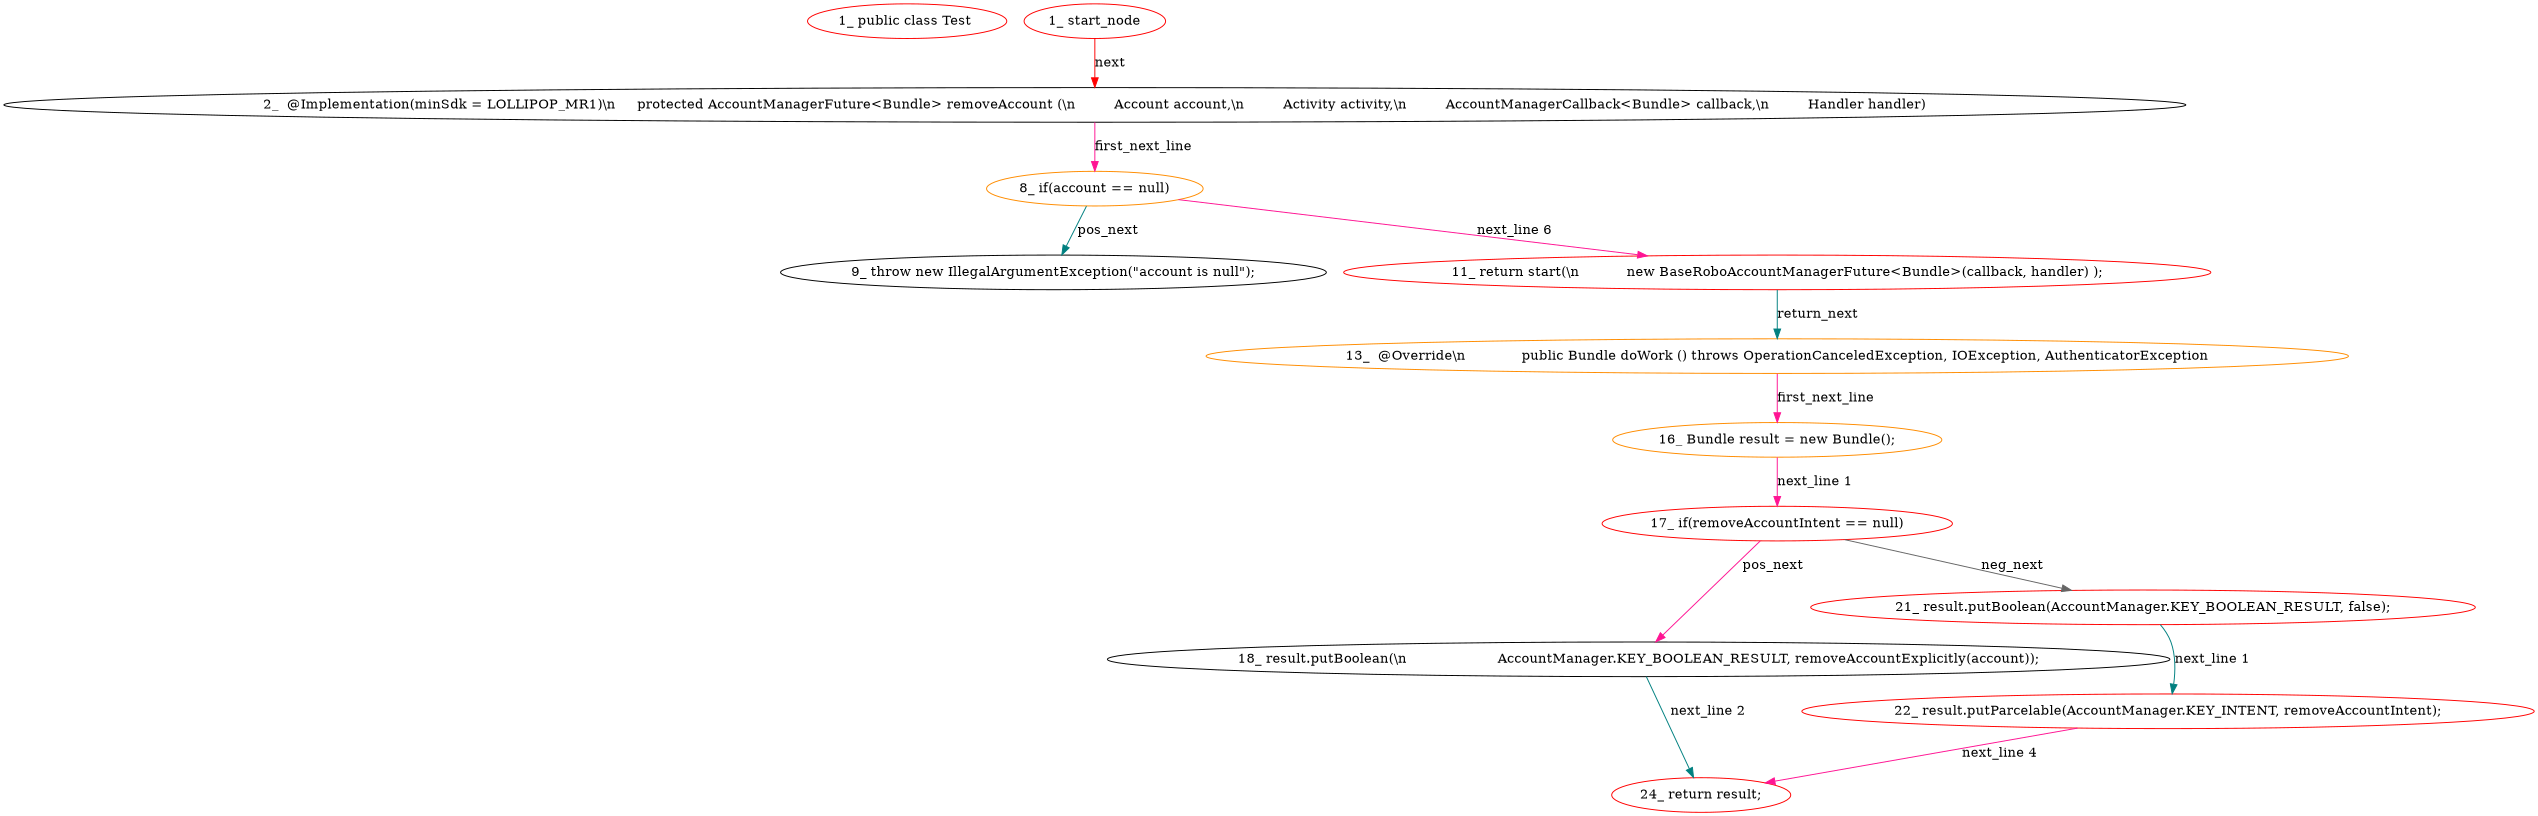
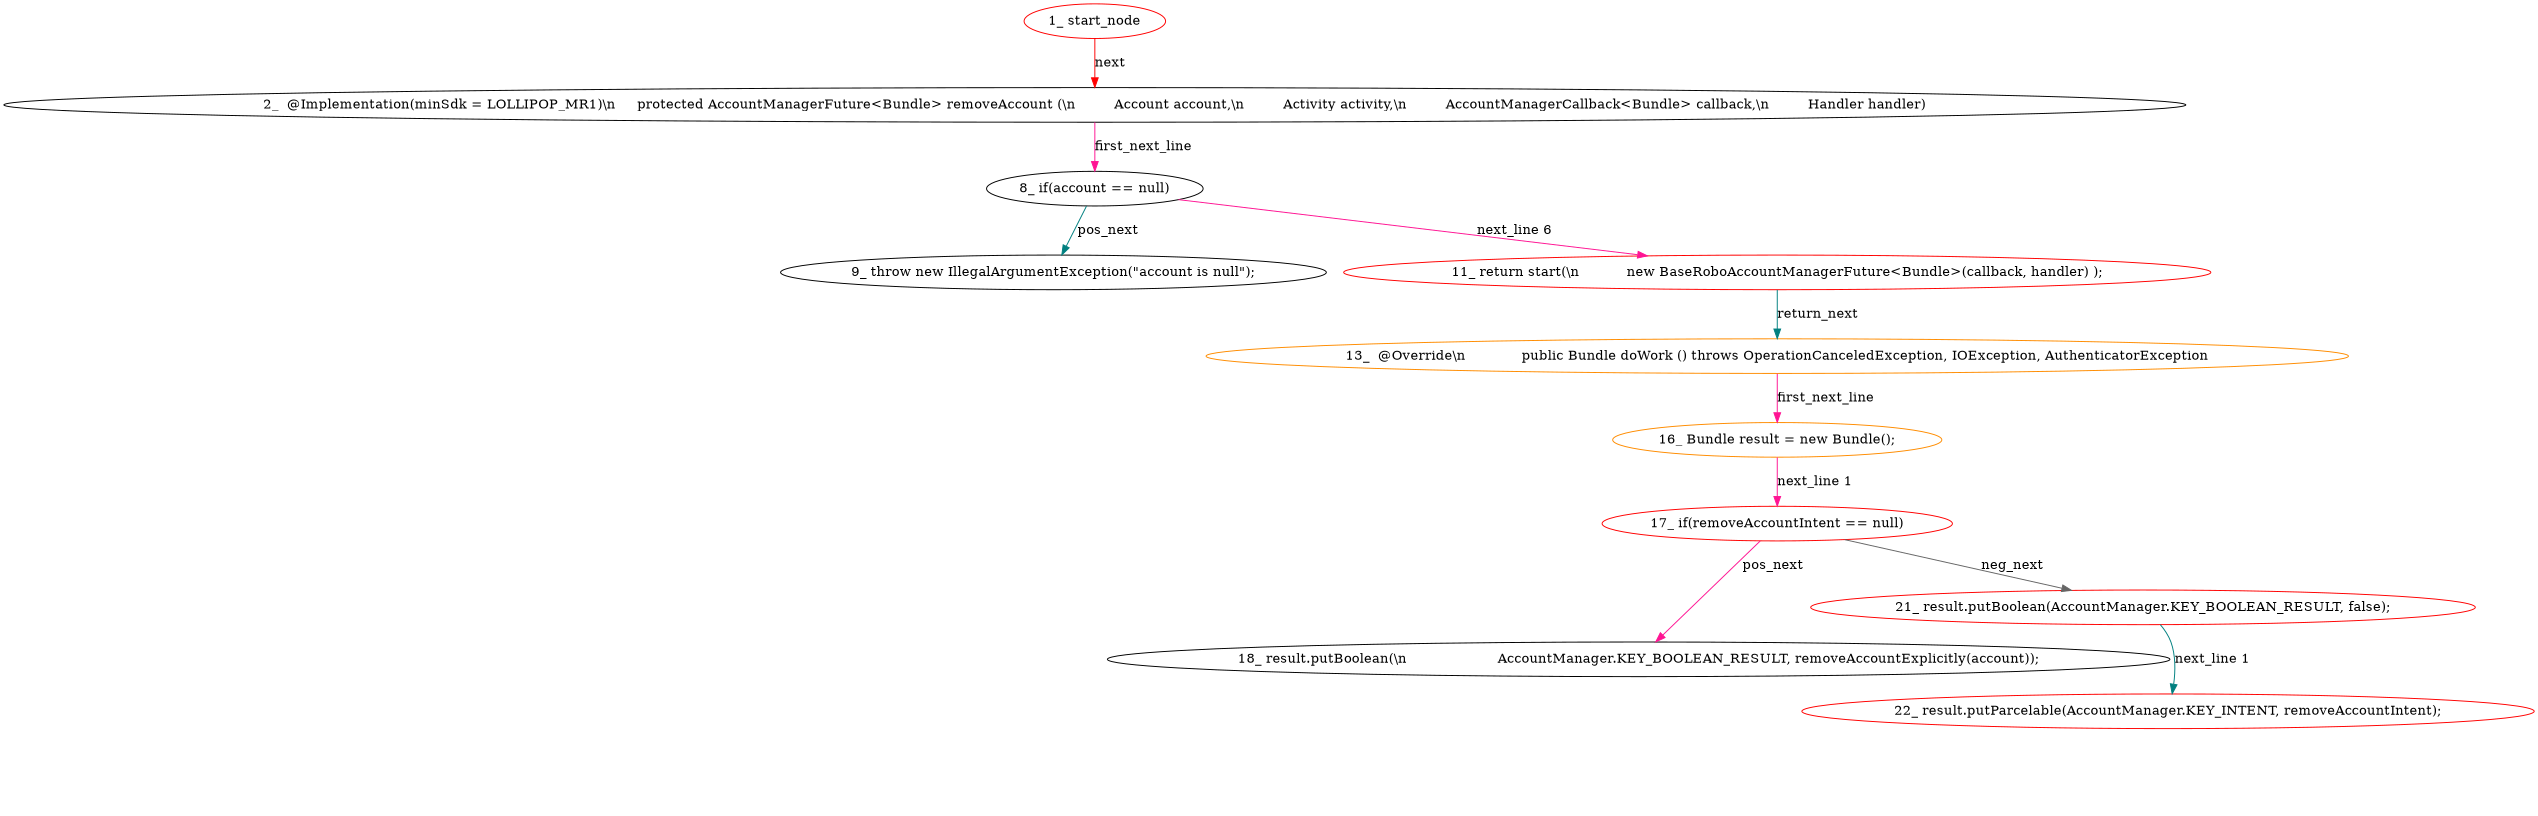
(907, 21) -> none
(1095, 189) -> (1095, 189)
(1701, 795) -> none
